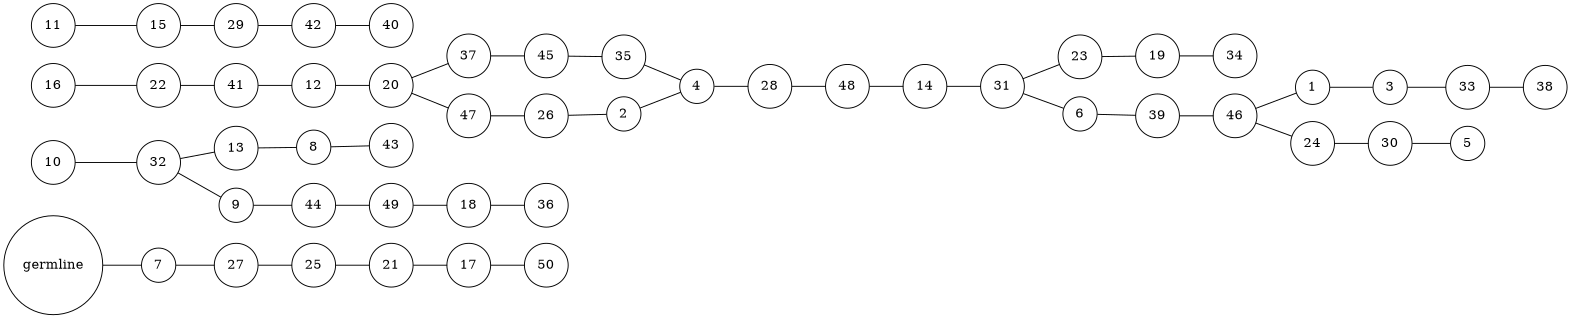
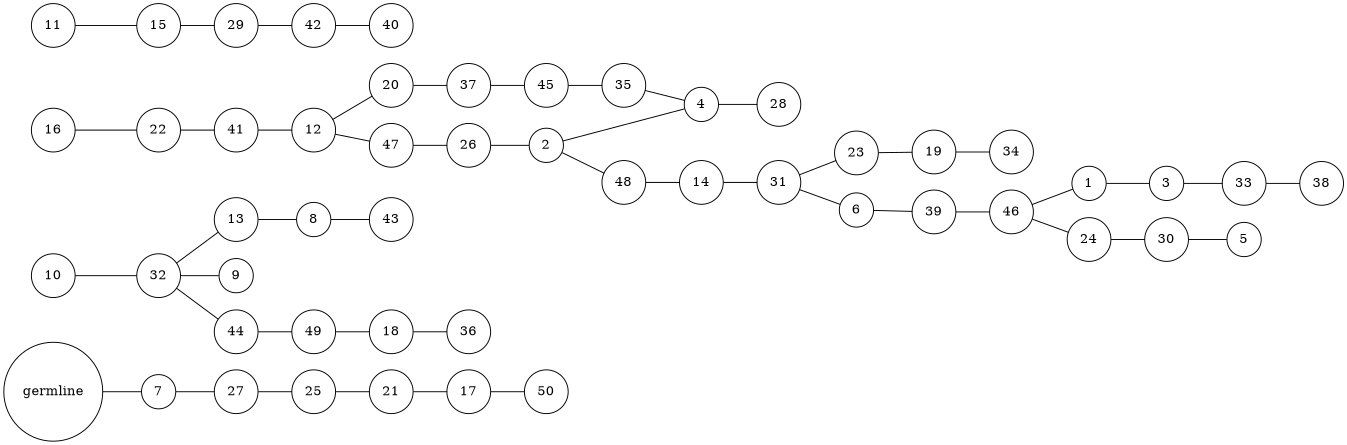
(809, 86) -> (583, 163)
(430, 101) -> (353, 138)
(273, 205) -> (197, 304)
